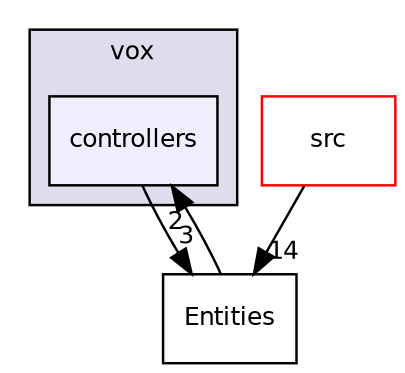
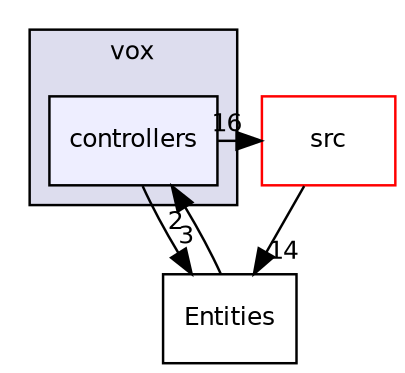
none -> (227, 141)
